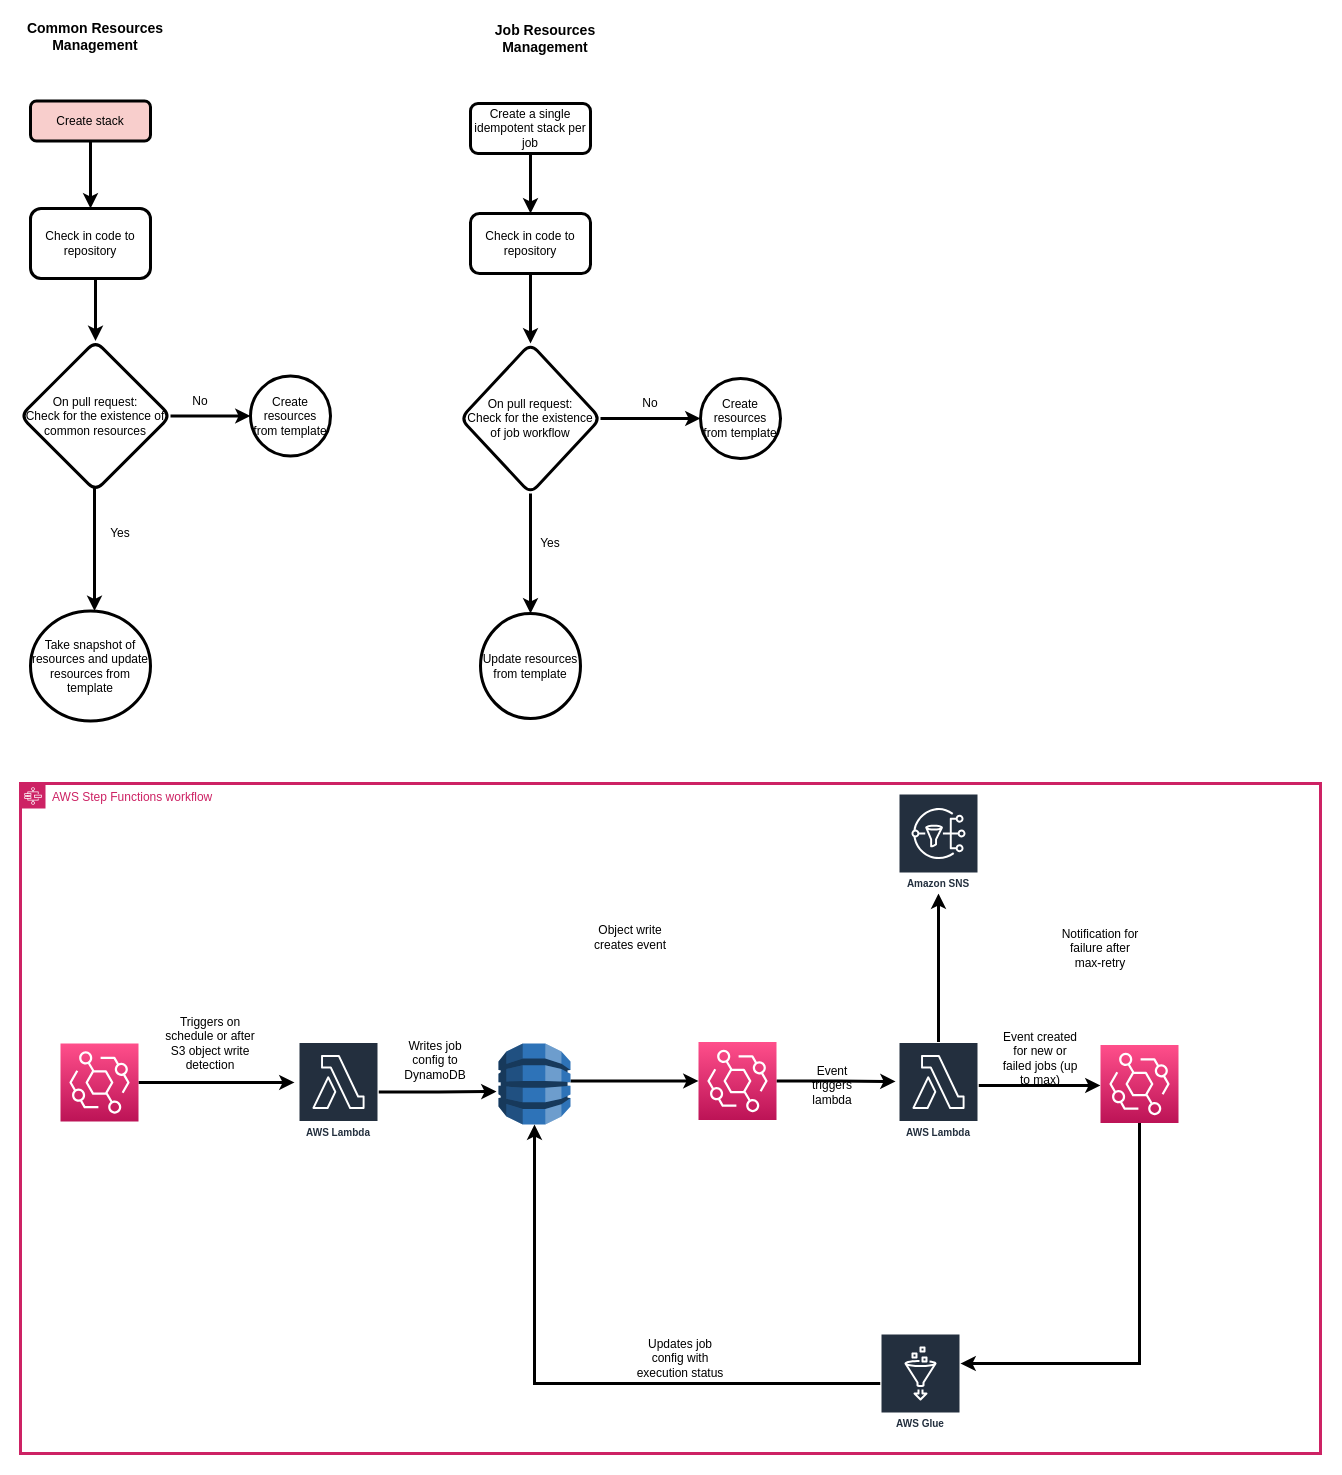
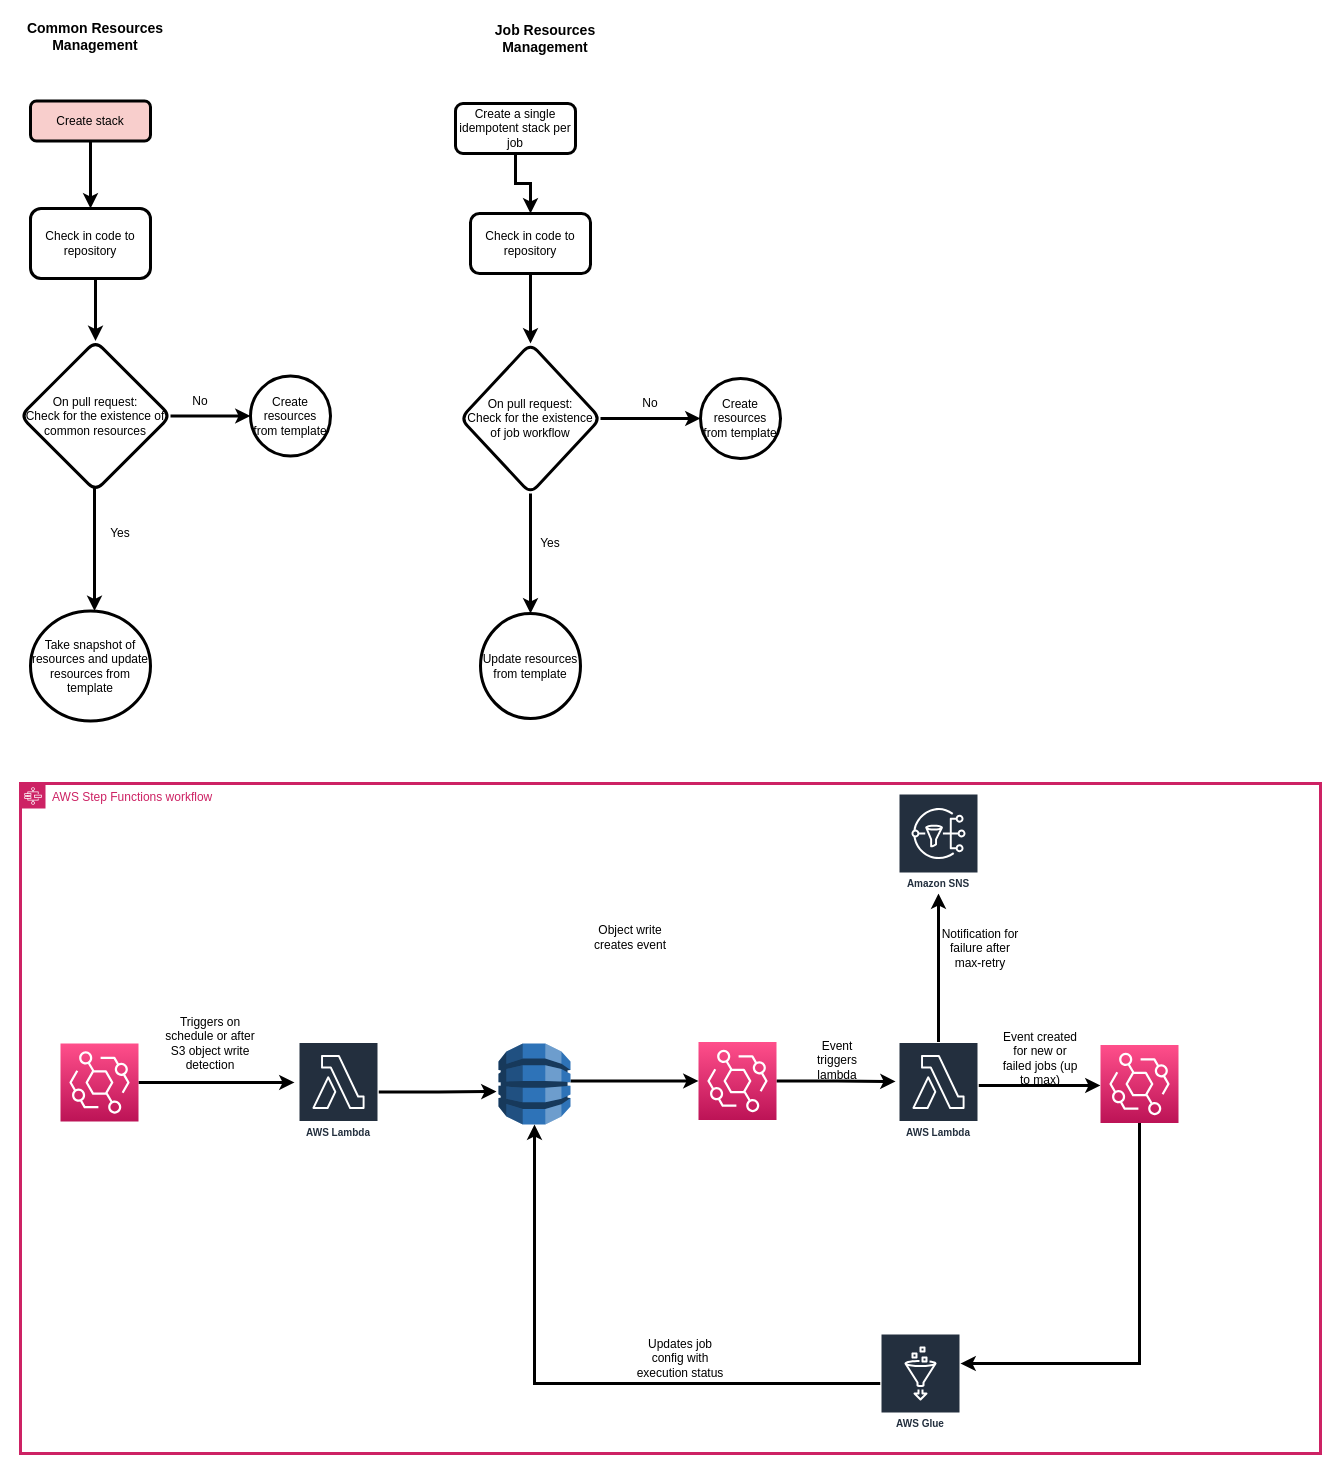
(531, 129) -> (516, 129)
(1101, 949) -> (981, 949)
(436, 1060) -> none
(833, 1085) -> (838, 1060)
